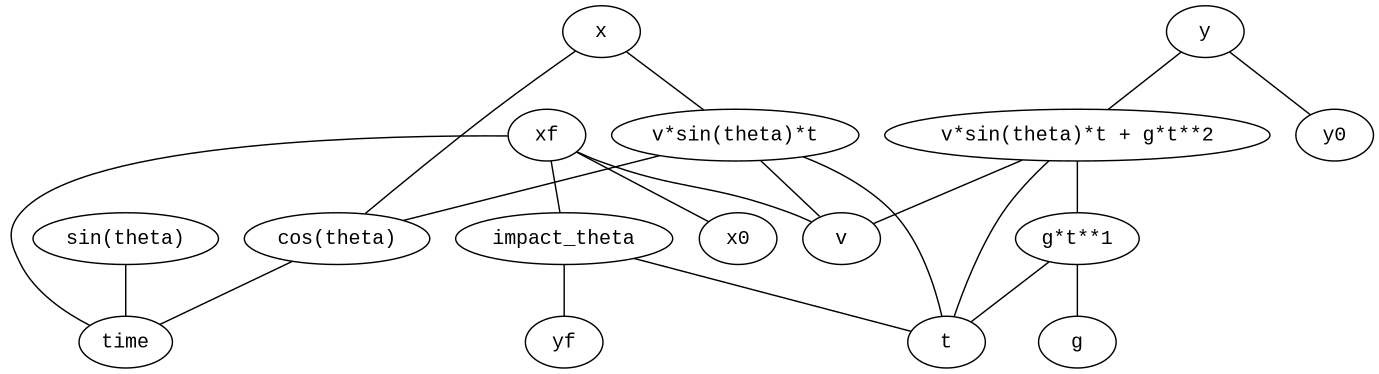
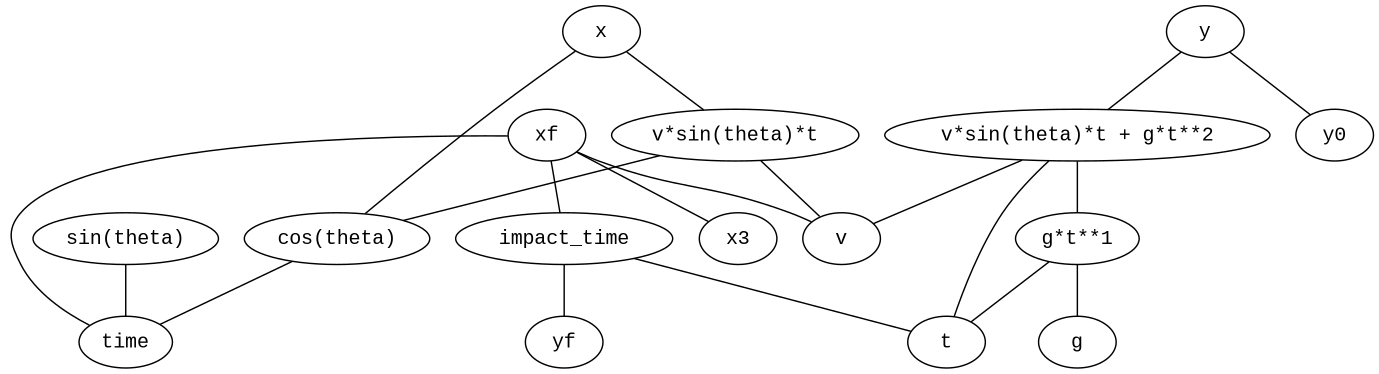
(903, 225) -> none
(564, 239) -> (564, 239)
(738, 239) -> (738, 239)
